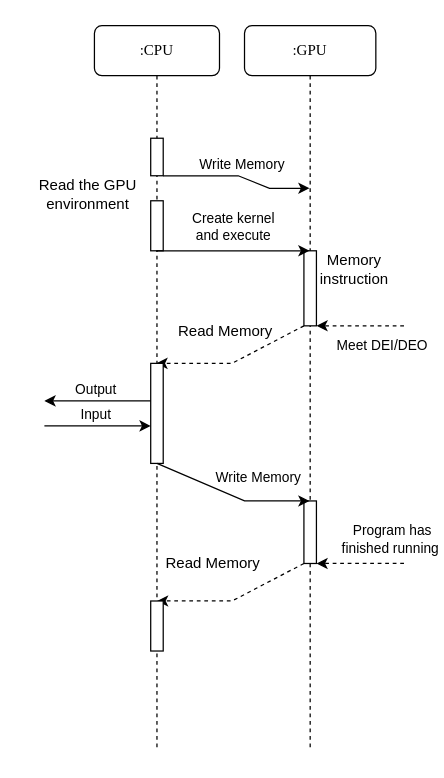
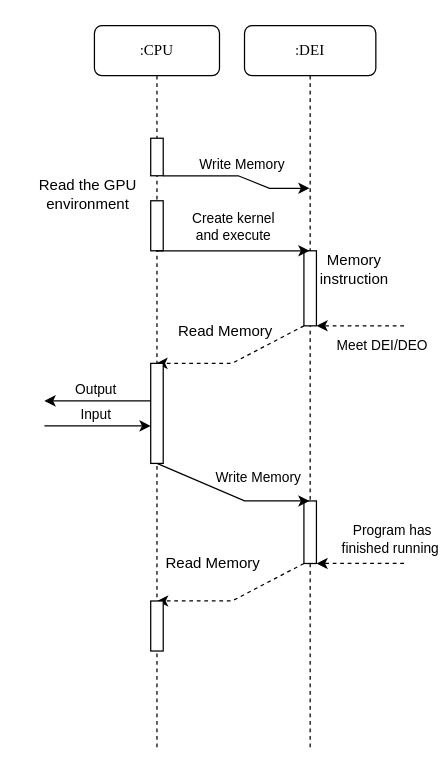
(310, 51) -> (310, 51)
